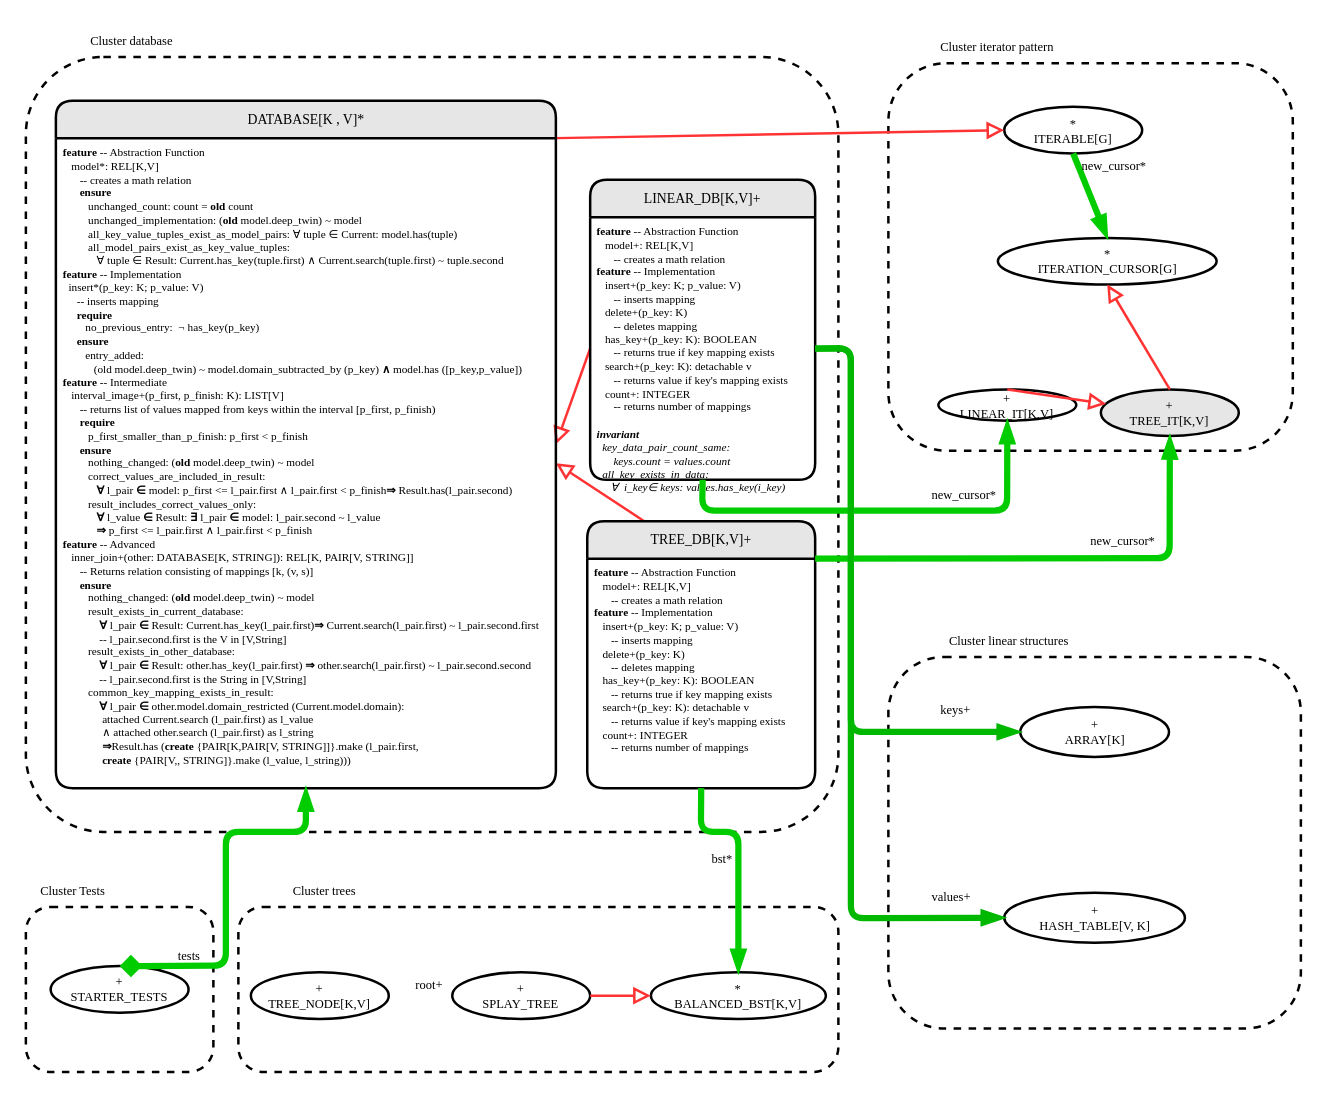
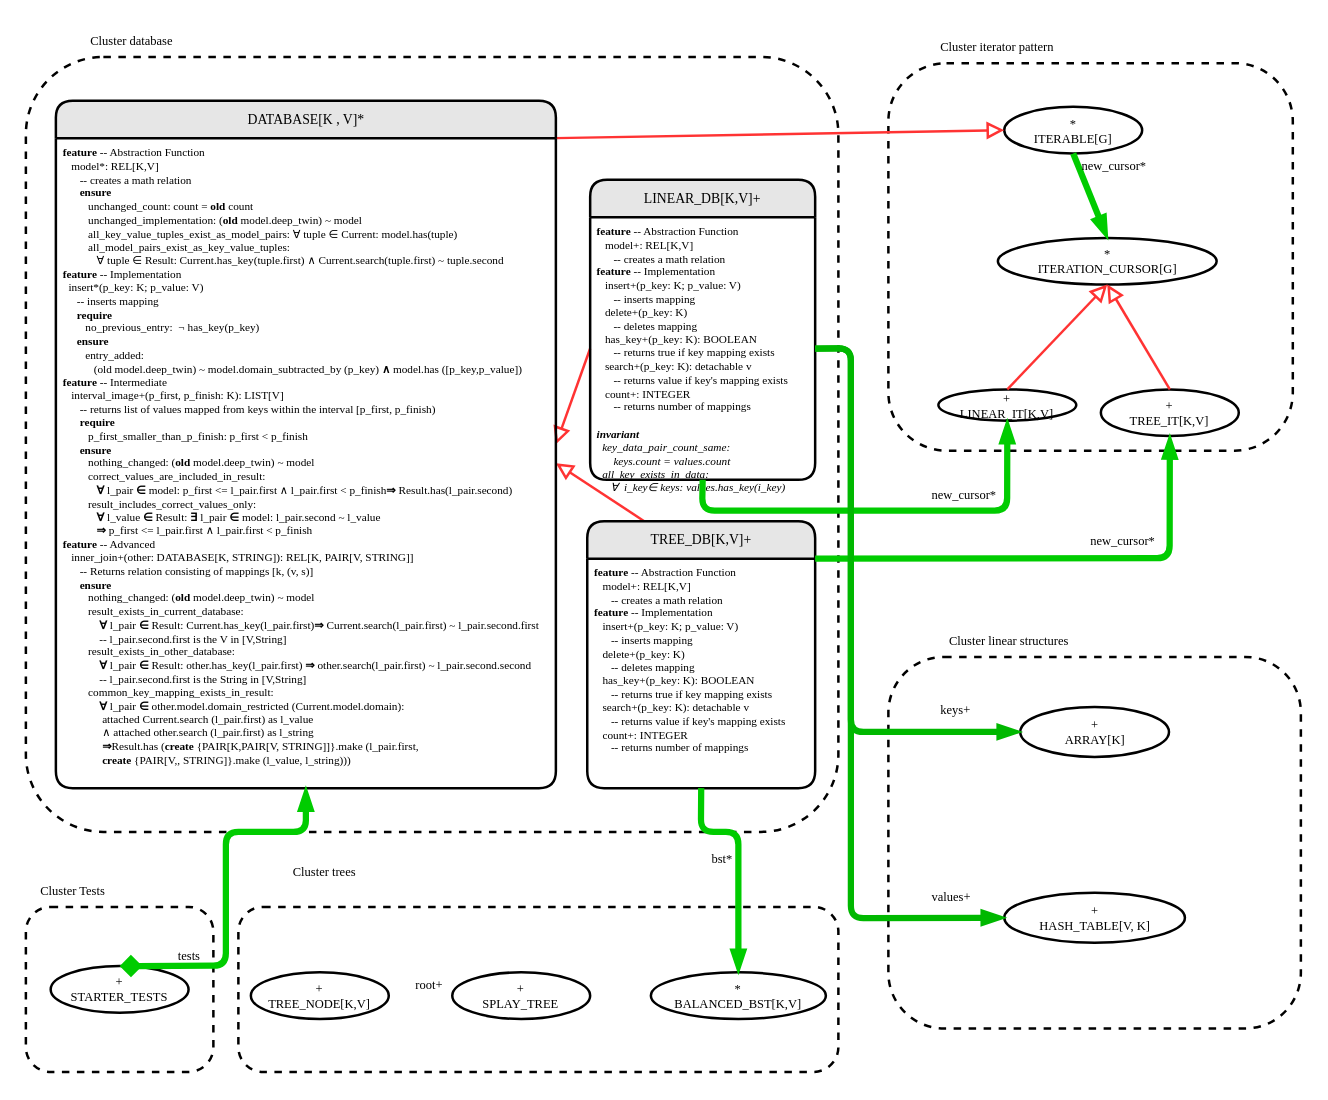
(1048, 395) -> (1051, 343)
(1170, 413) -> (1170, 413)
(335, 891) -> (335, 872)
(612, 996) -> none
